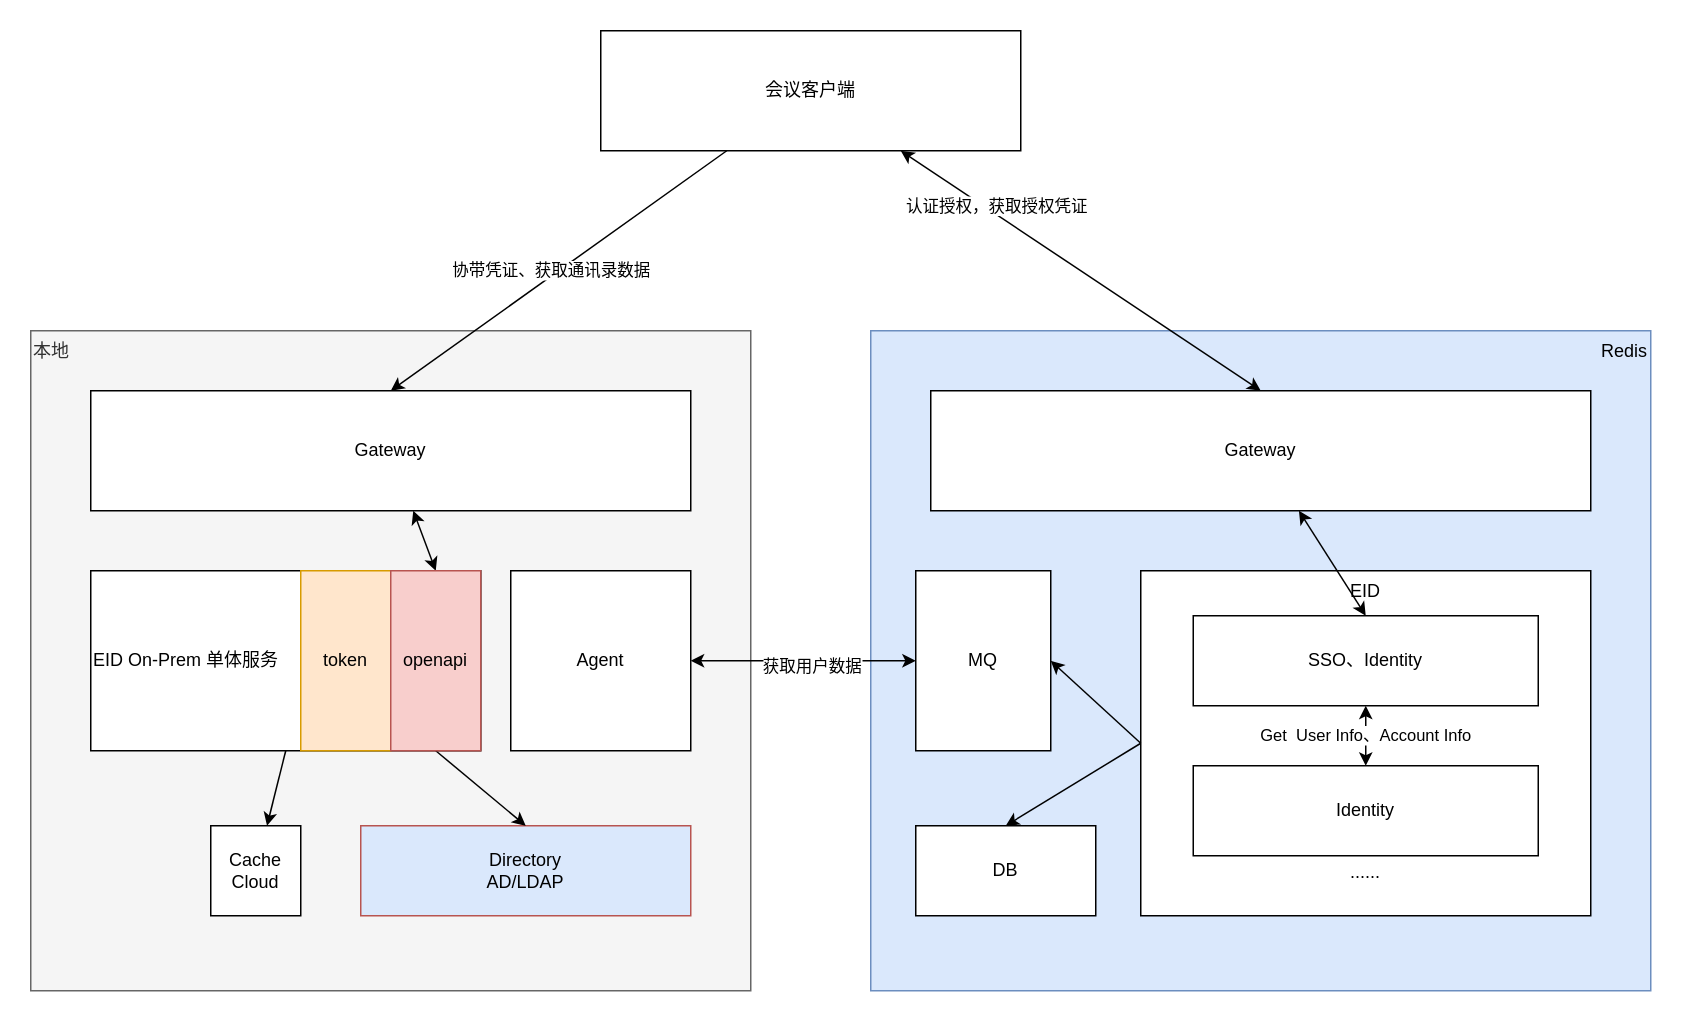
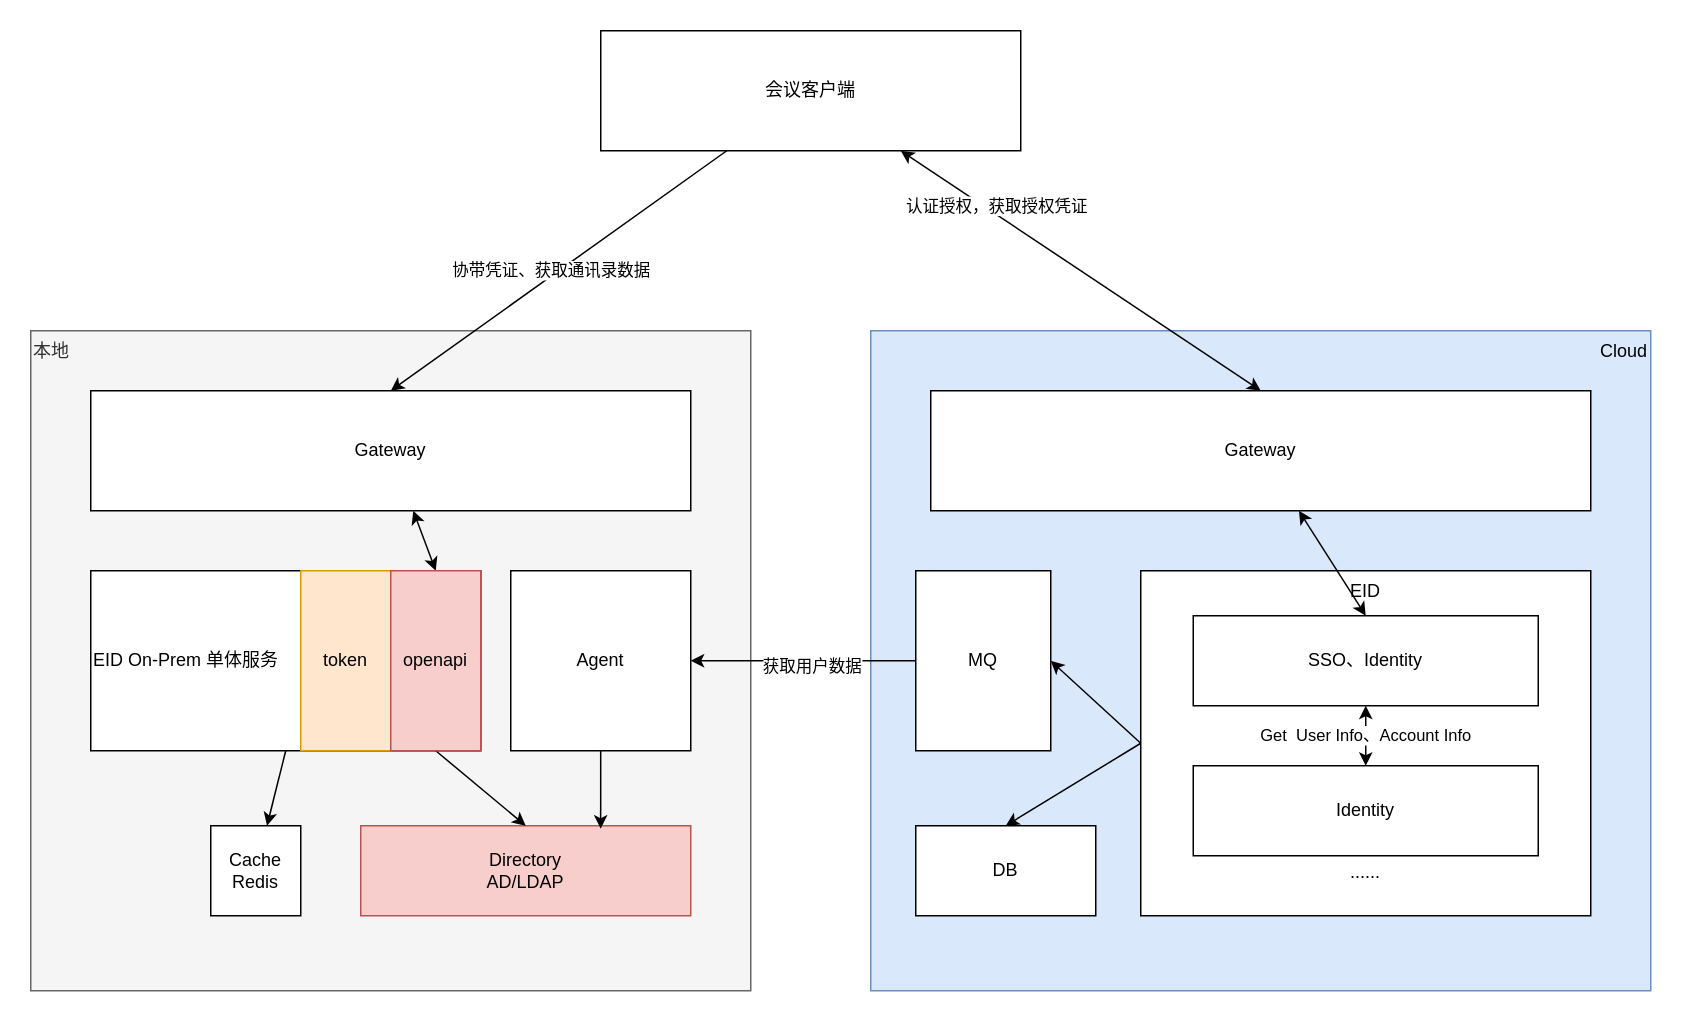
(1625, 352) -> (1625, 352)
(904, 661) -> (908, 661)
none -> (601, 785)
(256, 871) -> (256, 871)
(526, 871) -> (526, 871)
